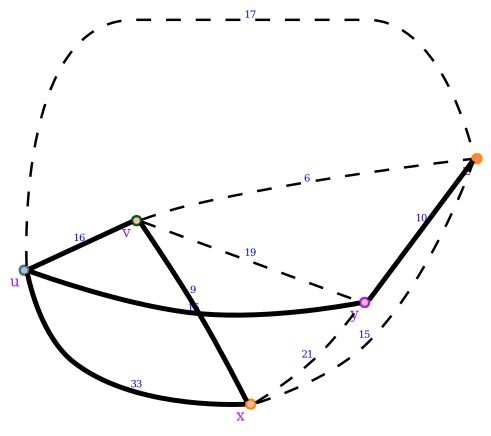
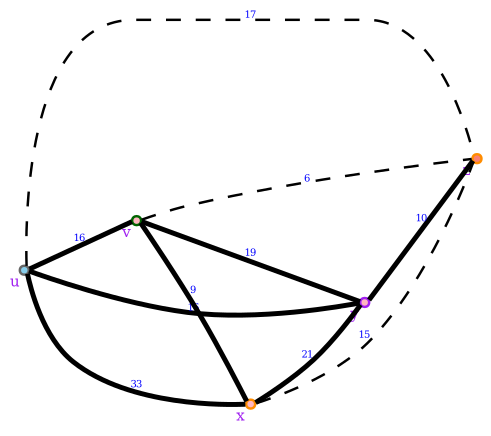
(251, 262) -> (251, 262)
(314, 360) -> (314, 360)
